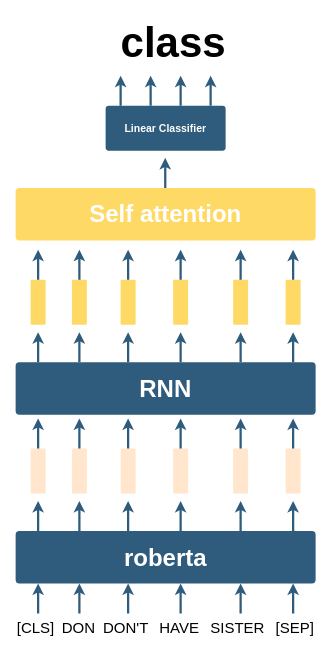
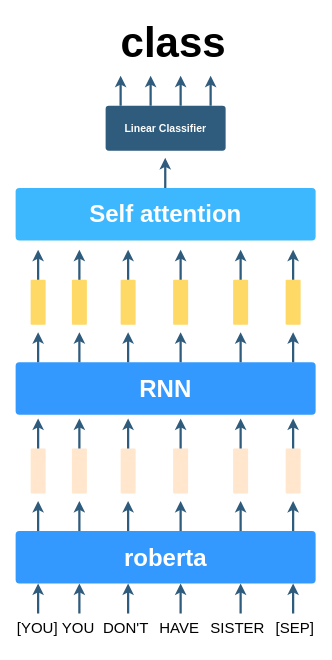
(165, 214) -> (165, 214)
(165, 389) -> (165, 389)
(165, 557) -> (165, 557)
(29, 625) -> (29, 625)
(69, 625) -> (69, 625)
